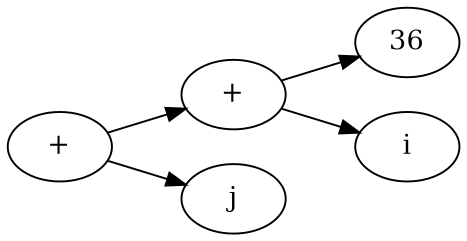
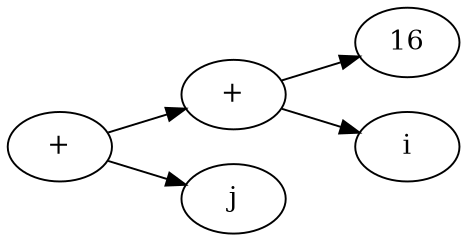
(407, 42) -> (407, 42)
